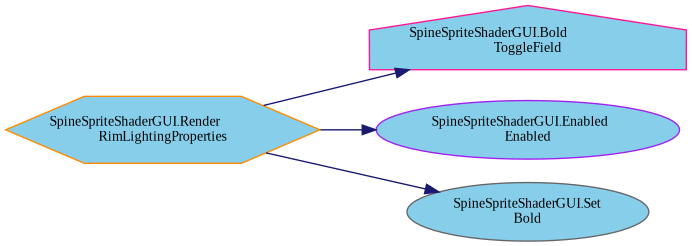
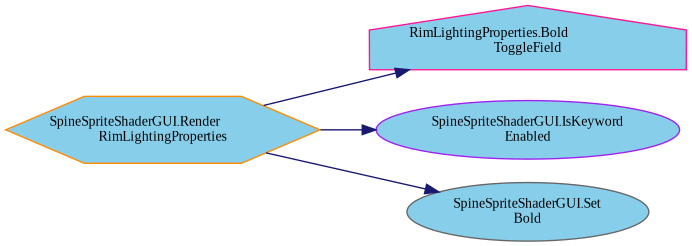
(528, 41) -> (528, 41)
(528, 130) -> (528, 130)
